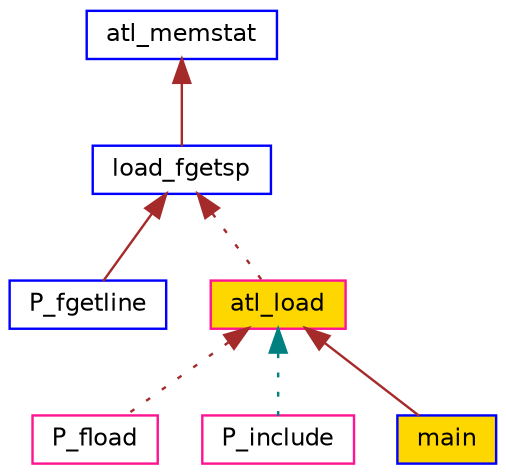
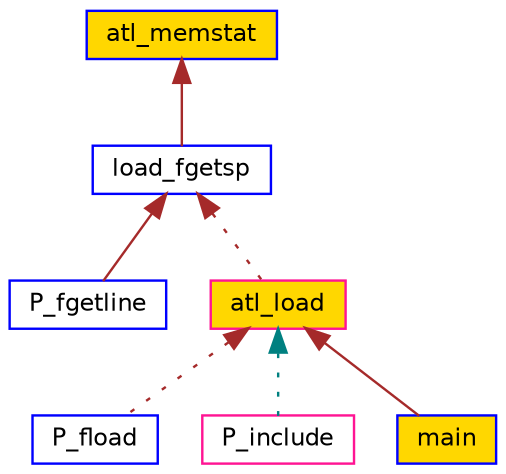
(182, 35) -> (182, 35)
(95, 440) -> (95, 440)
